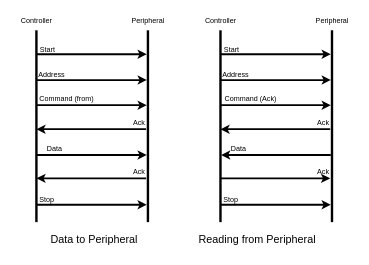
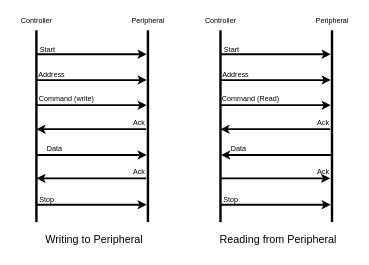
(67, 99) -> (67, 99)
(251, 99) -> (251, 99)
(94, 240) -> (94, 240)
(257, 240) -> (278, 240)
